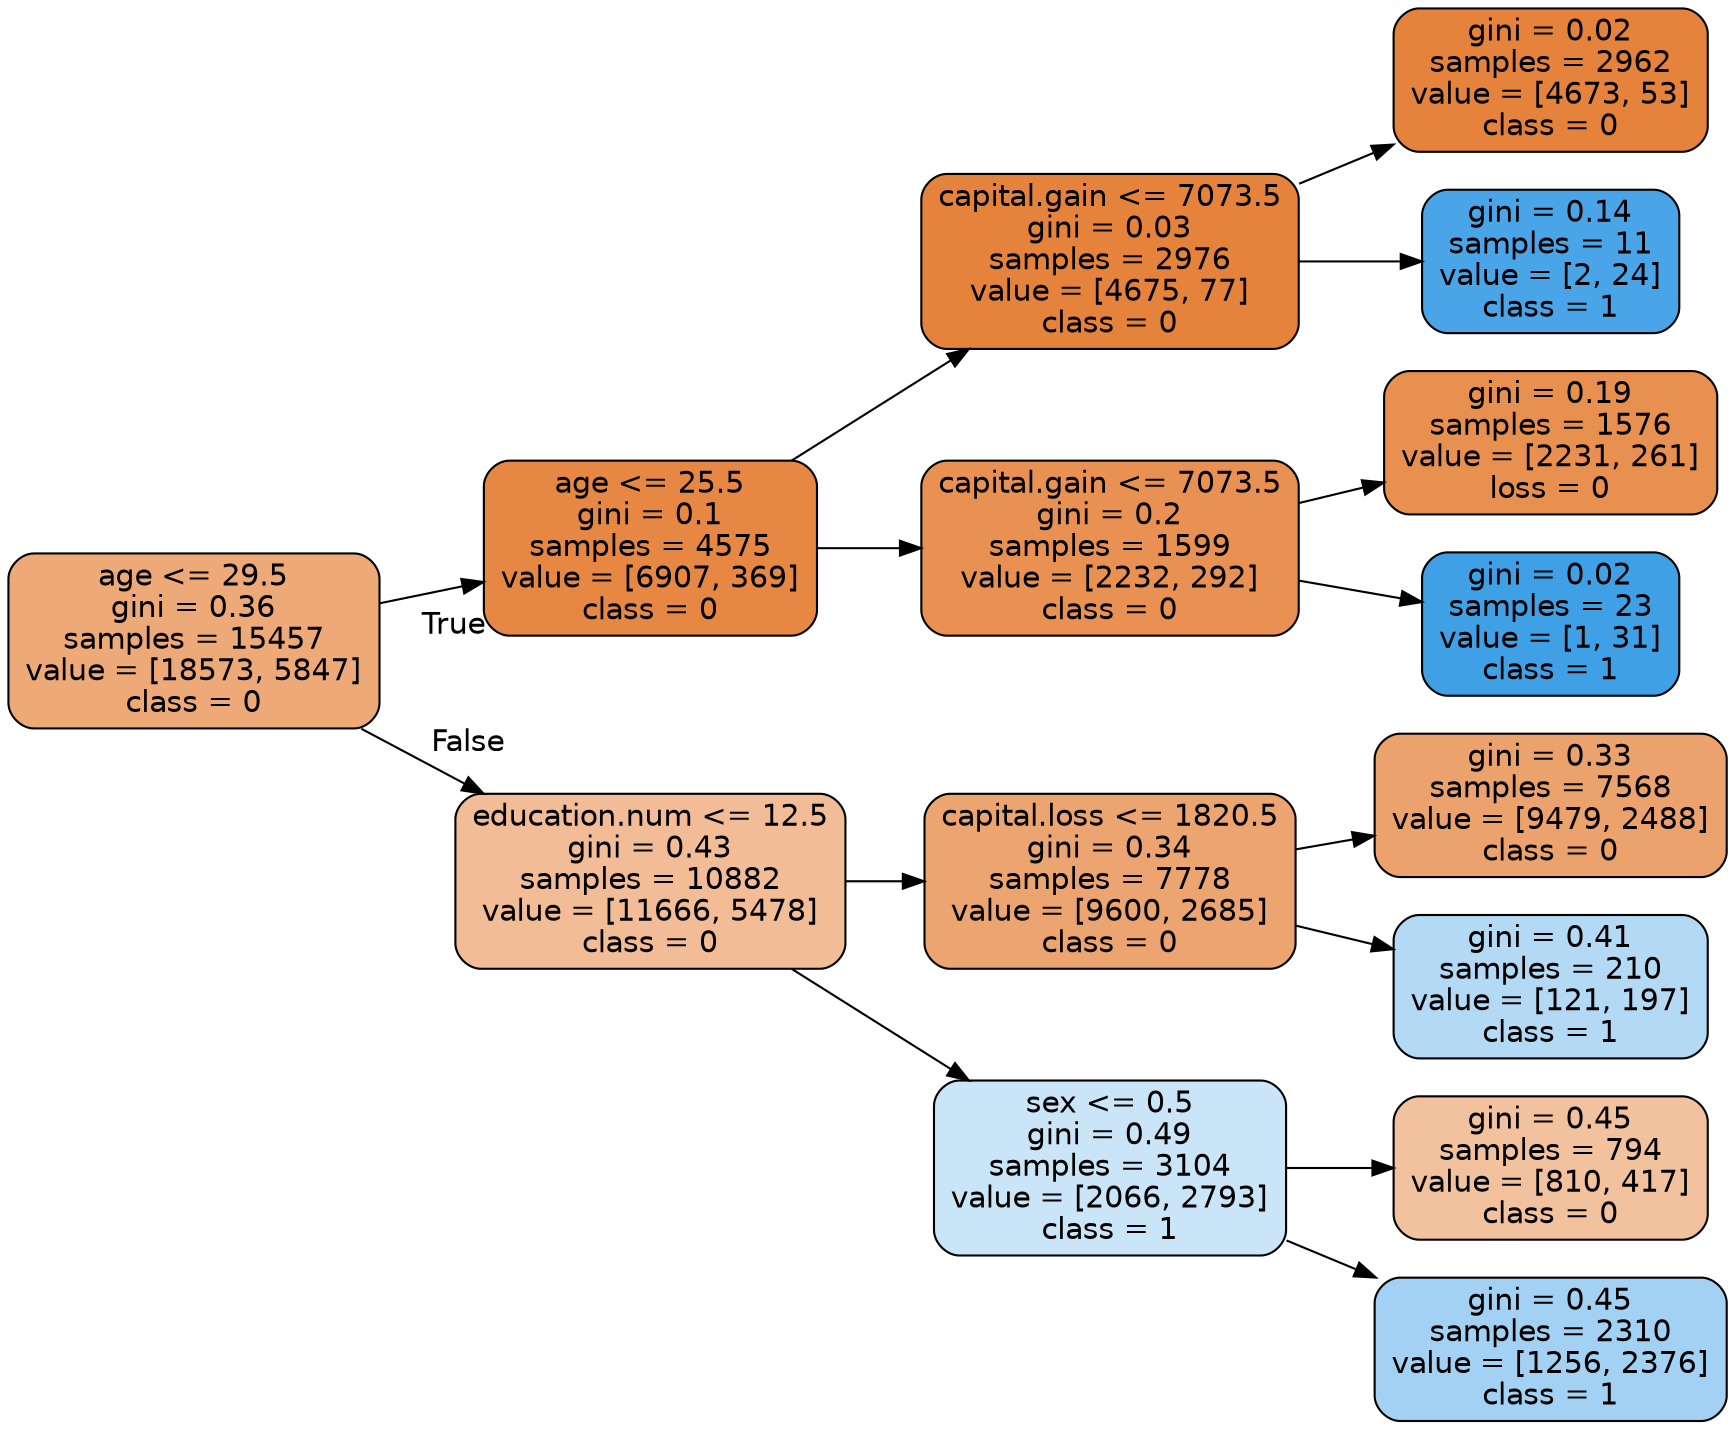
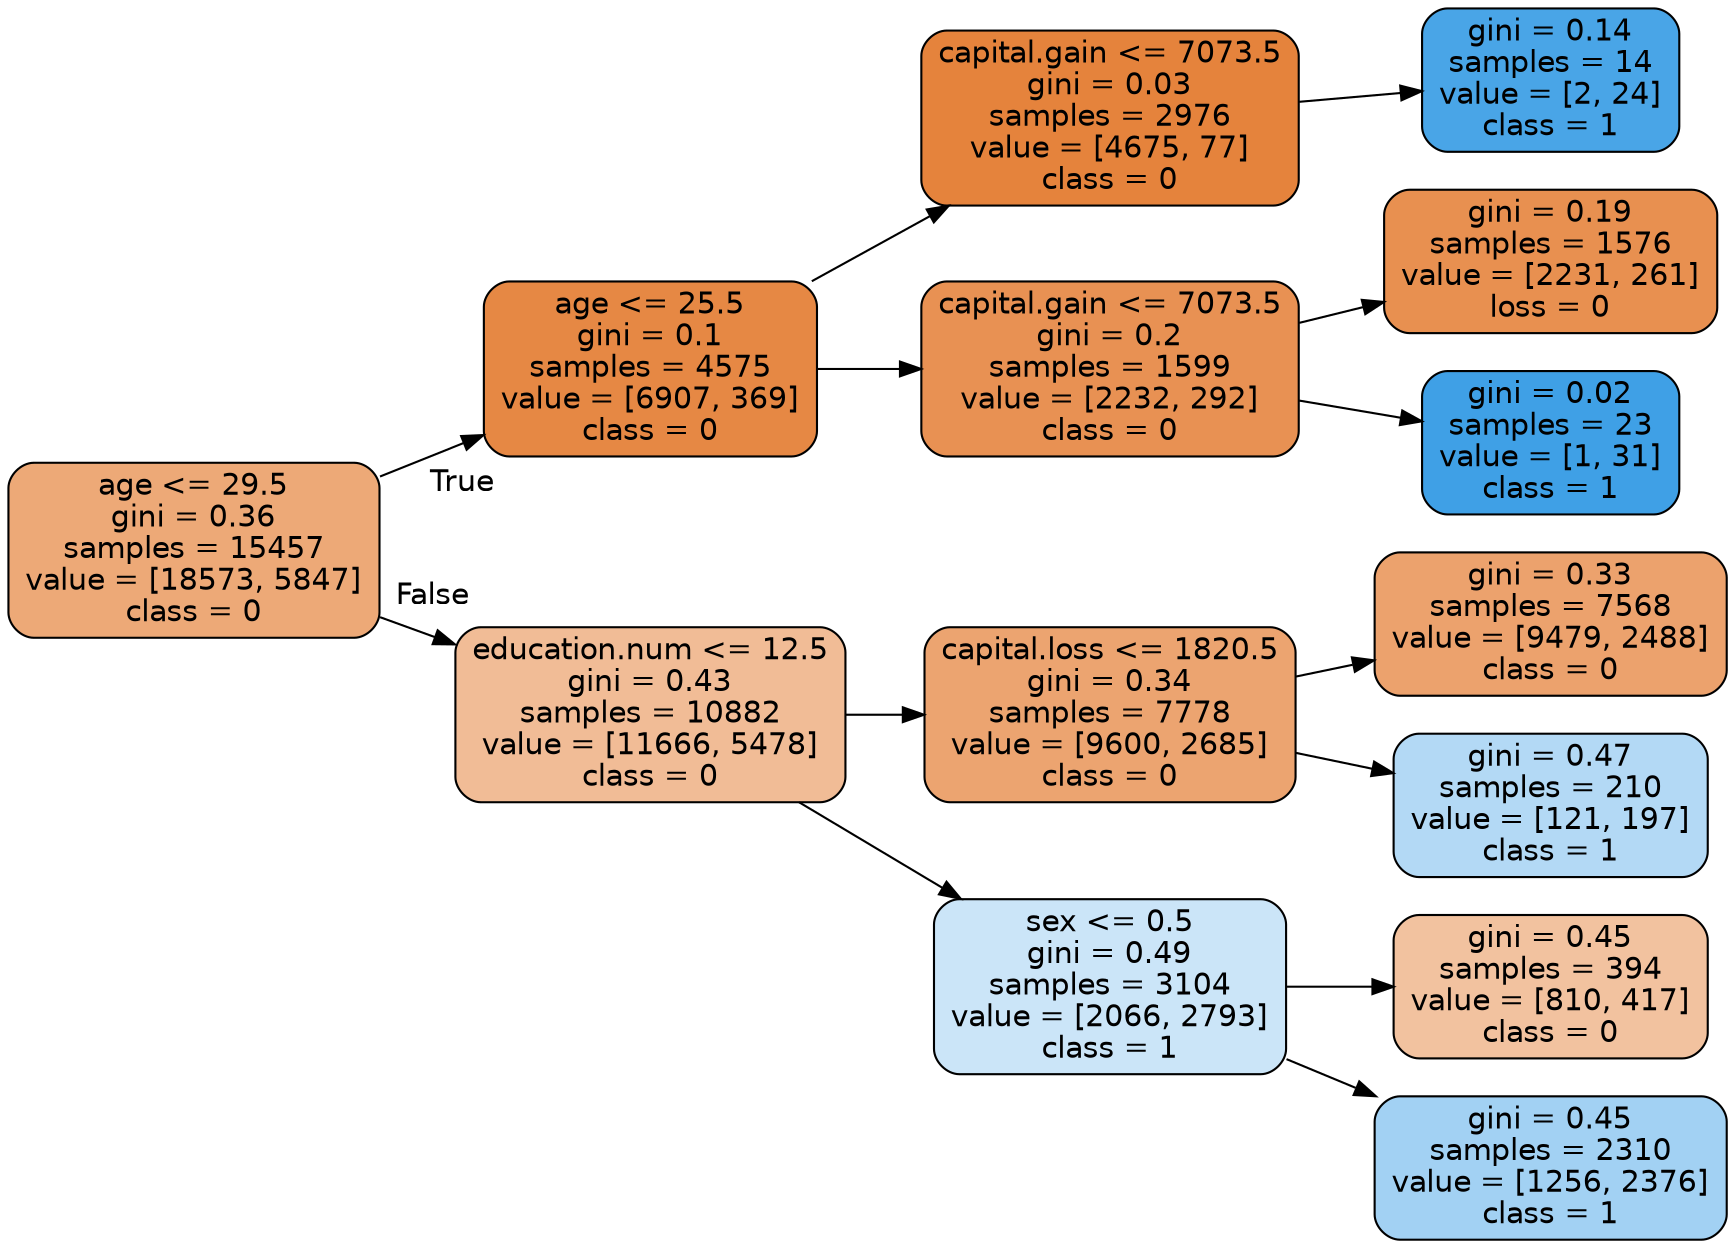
(1551, 80) -> none
(1551, 261) -> (1551, 80)
(1551, 987) -> (1551, 805)
(1551, 1168) -> (1551, 987)
